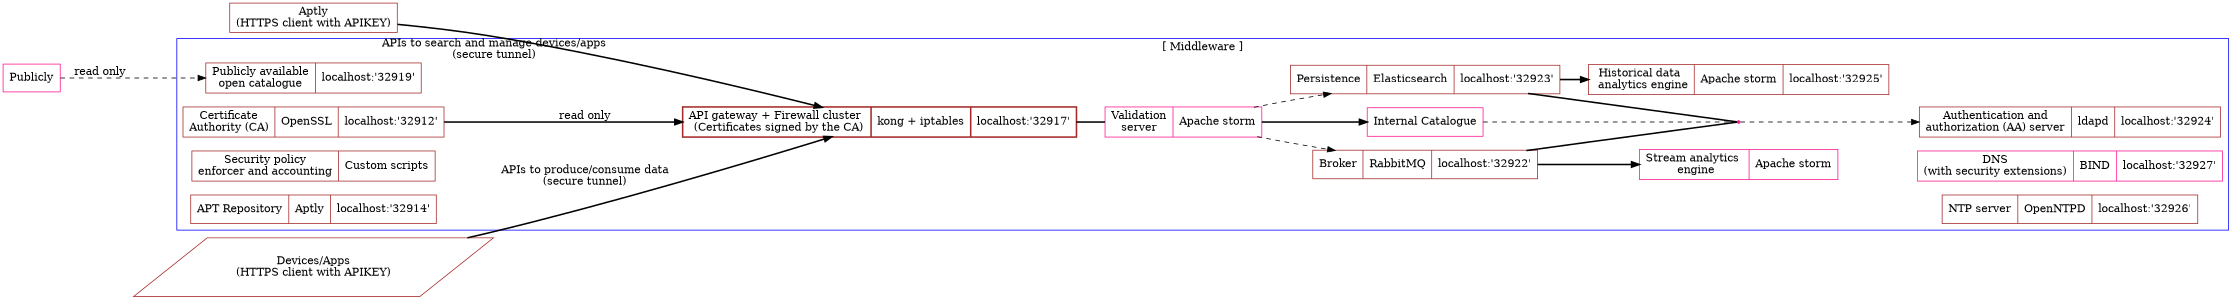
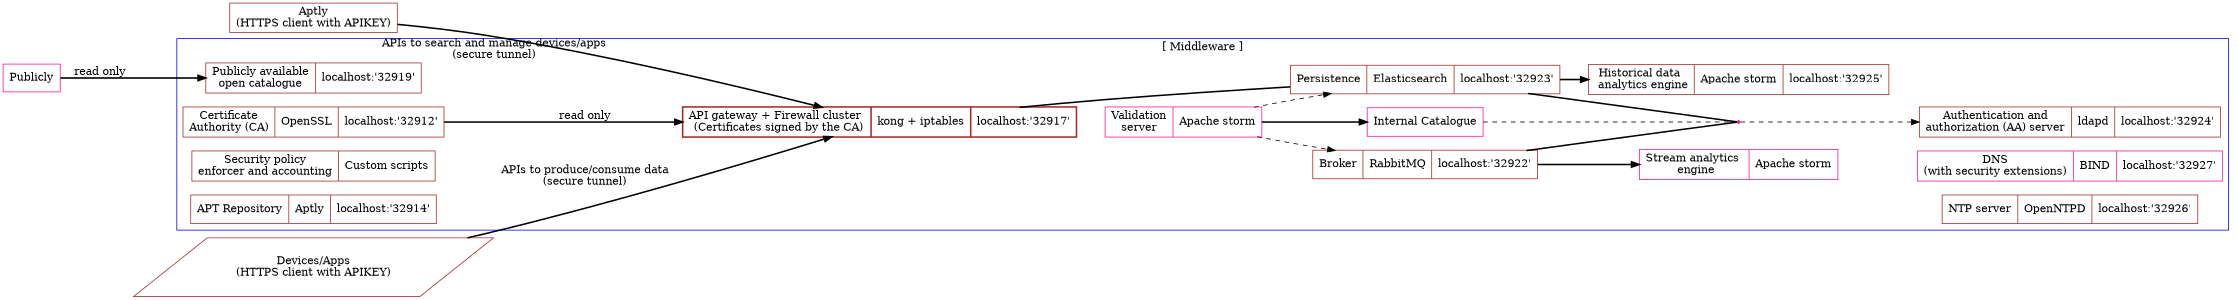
(129, 78) -> (129, 78)
(1091, 122) -> (1155, 96)
